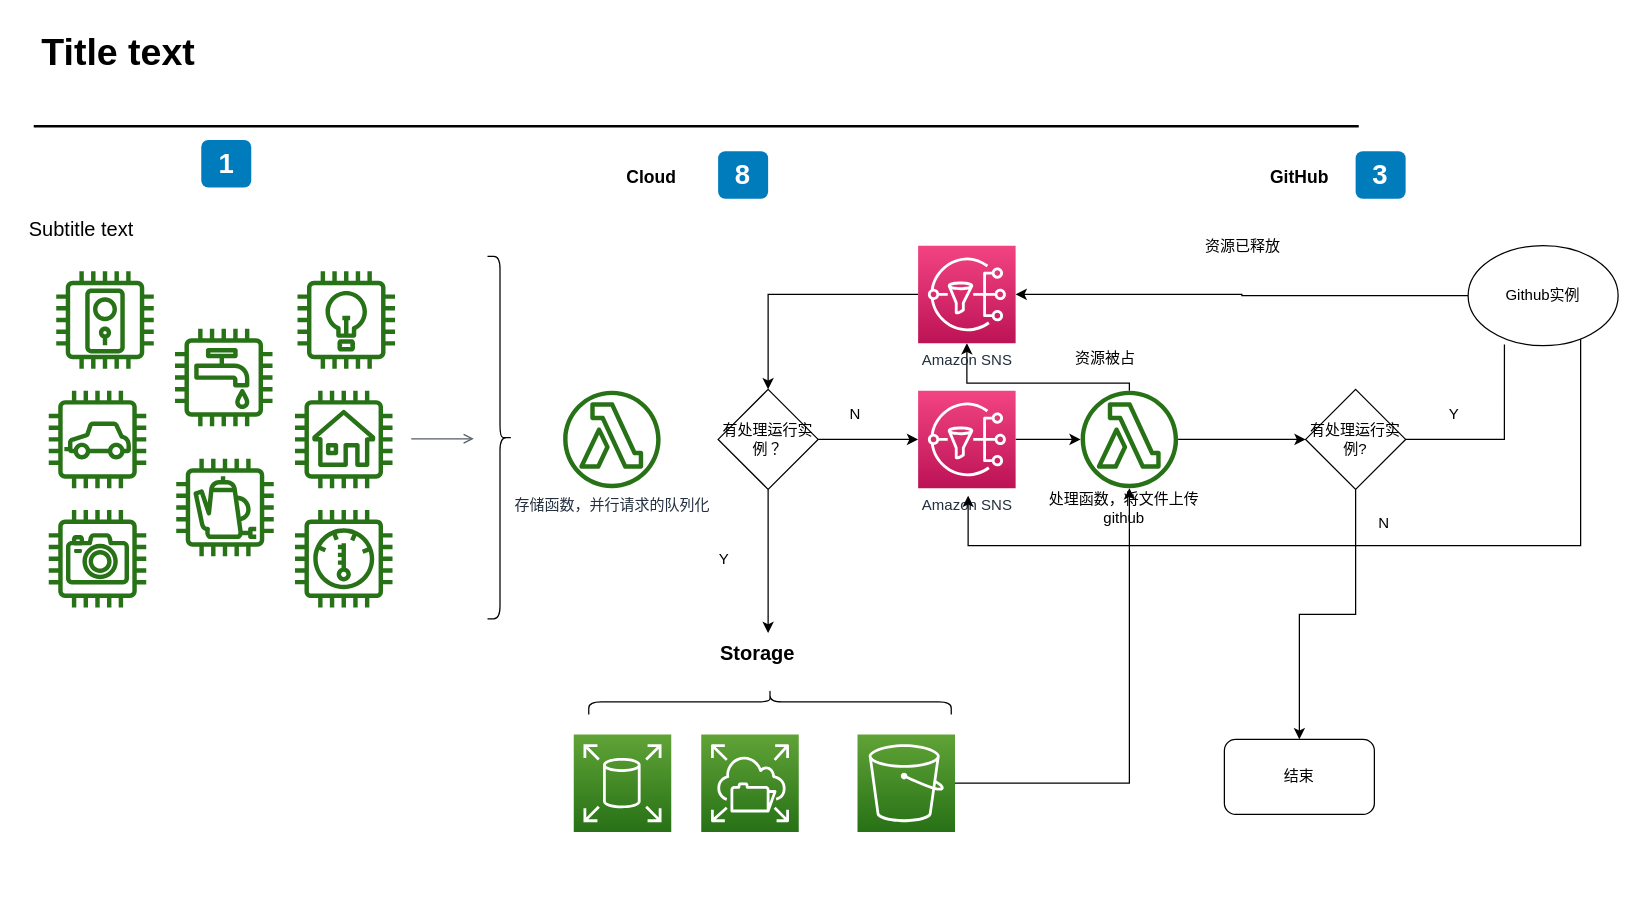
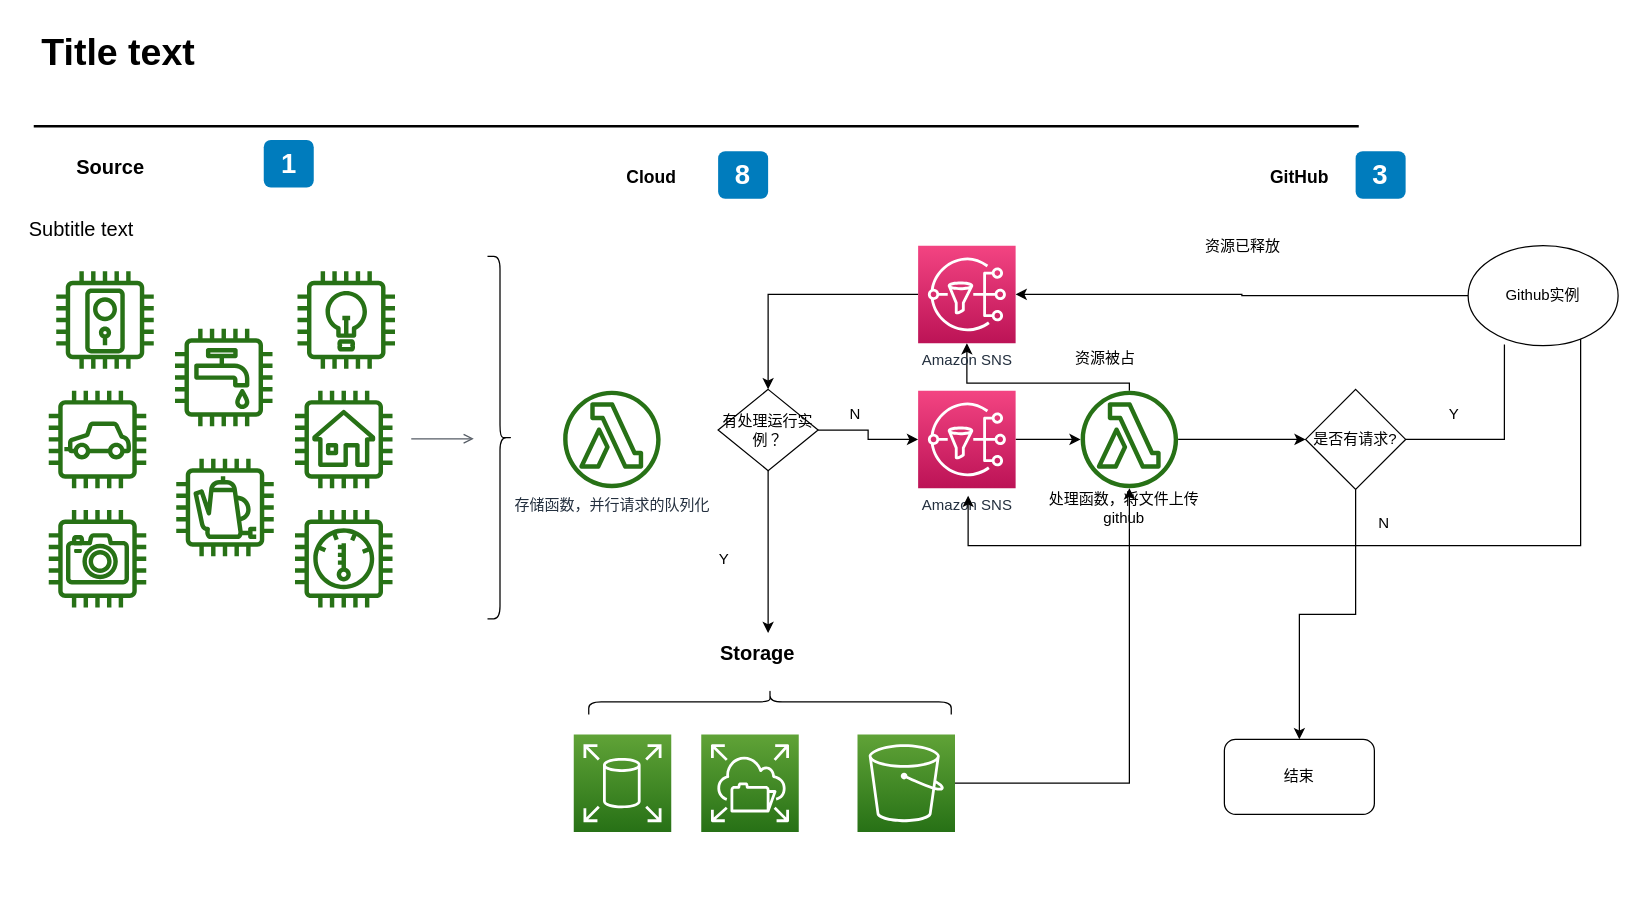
none -> (124, 164)
(226, 164) -> (289, 164)
(768, 439) -> (768, 430)
(1356, 439) -> (1356, 439)
